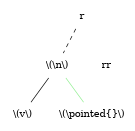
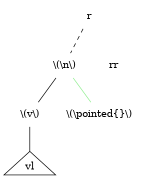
none -> (30, 167)
